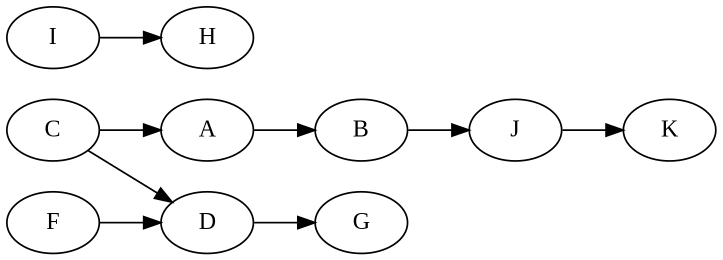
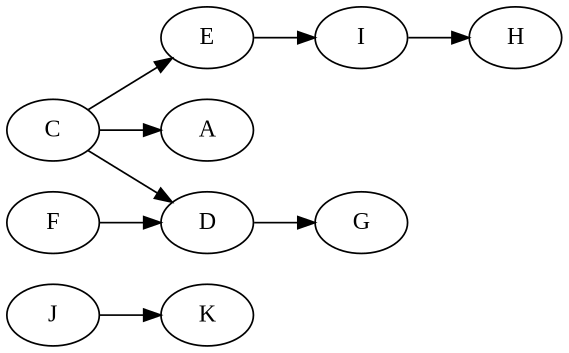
none -> (207, 38)
(361, 130) -> none
